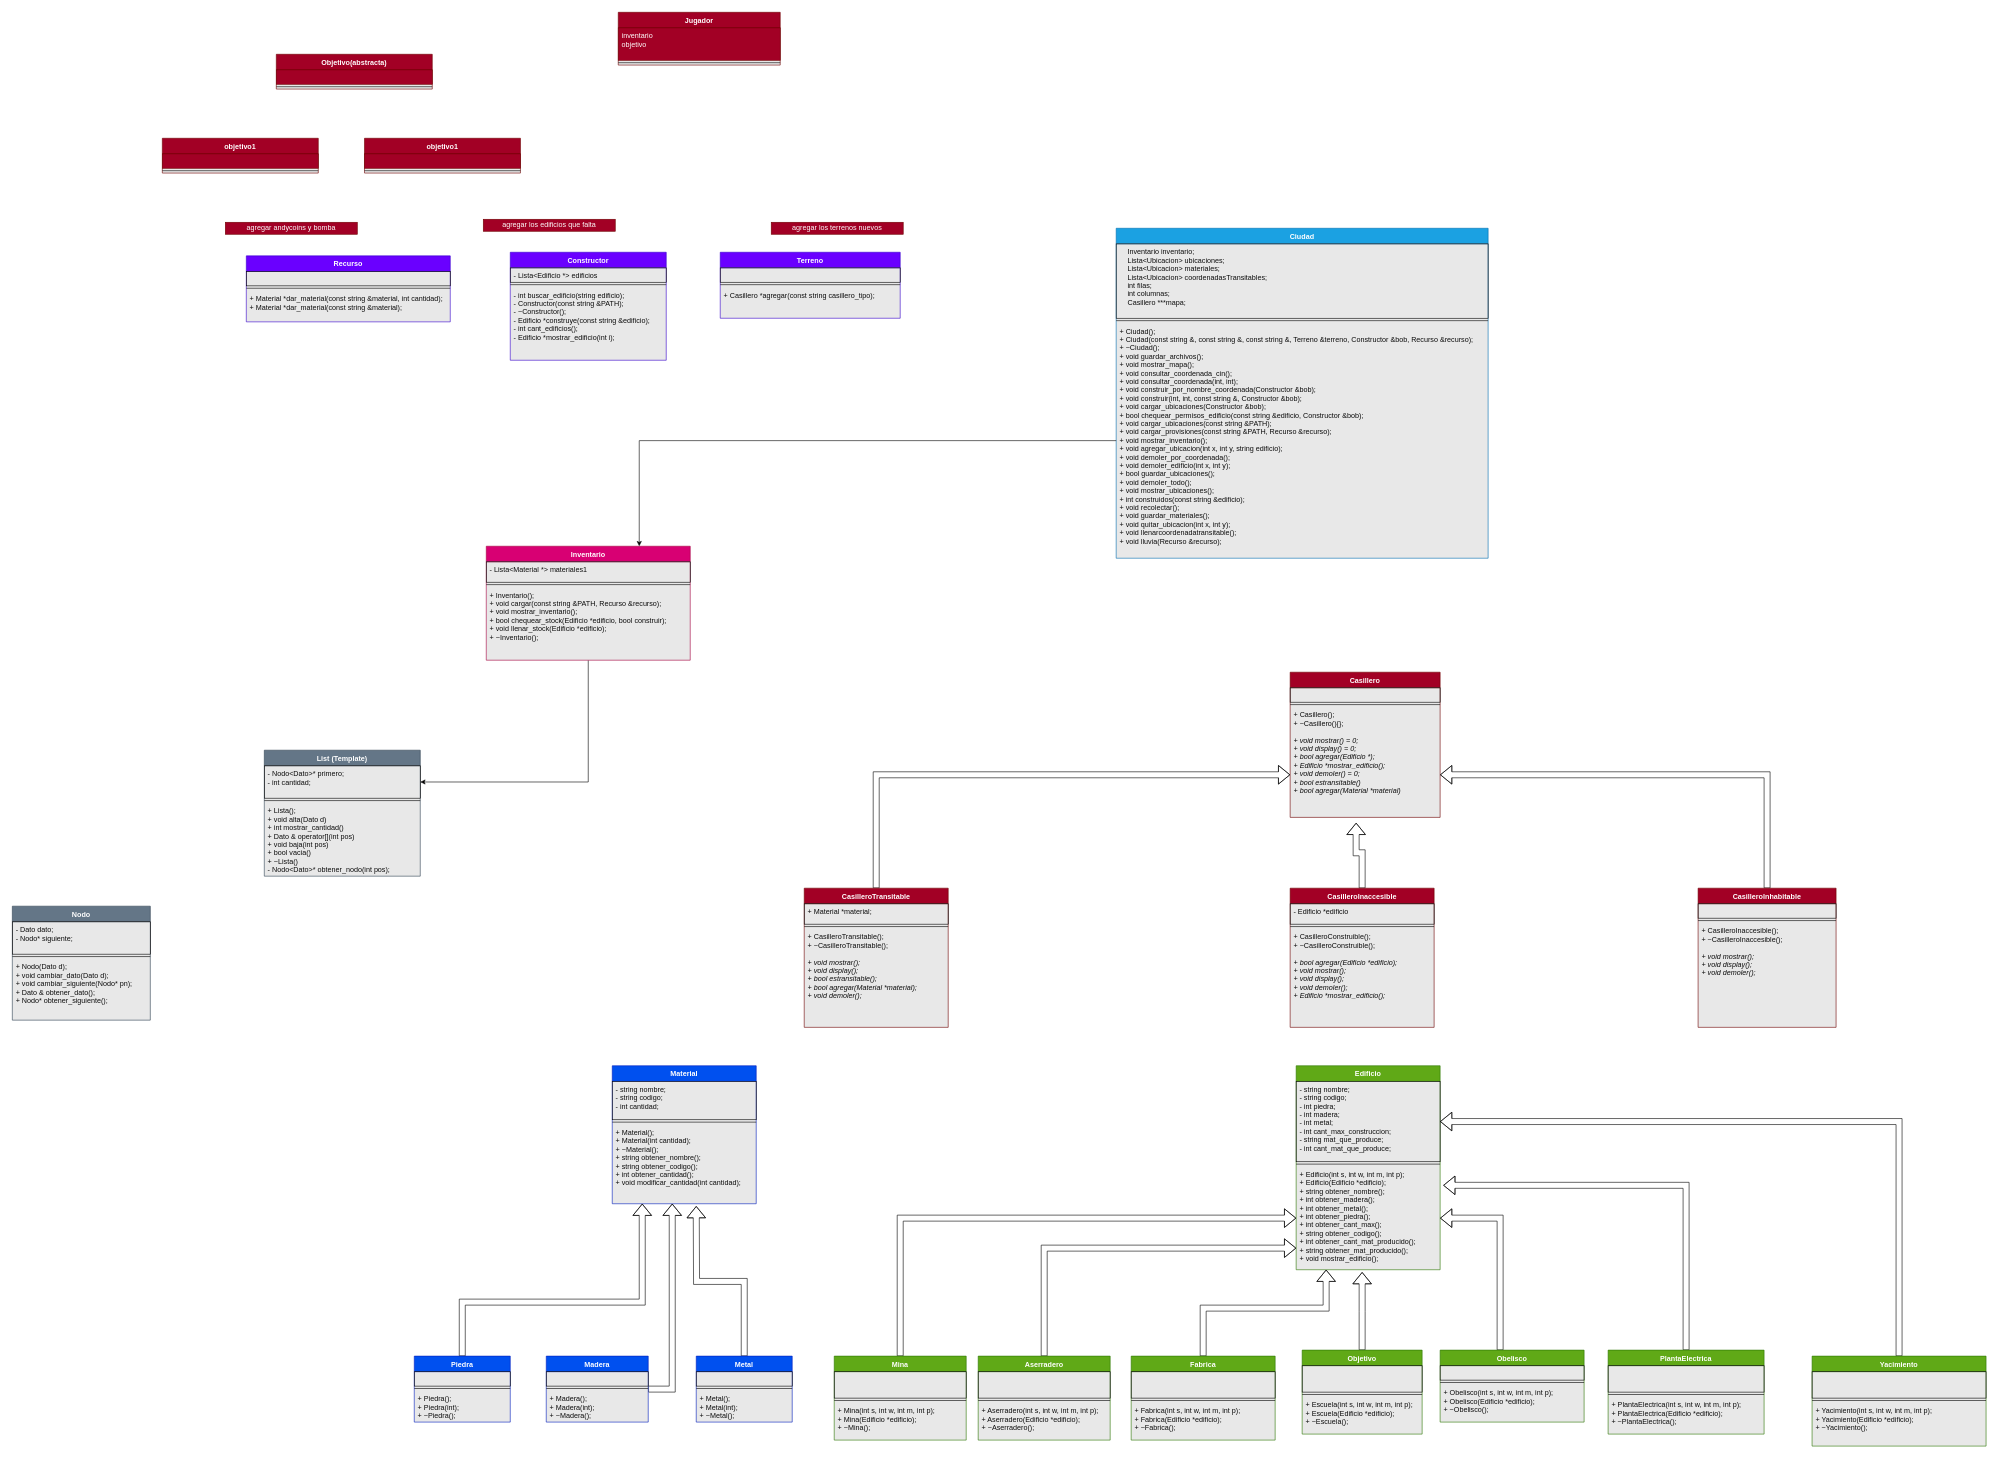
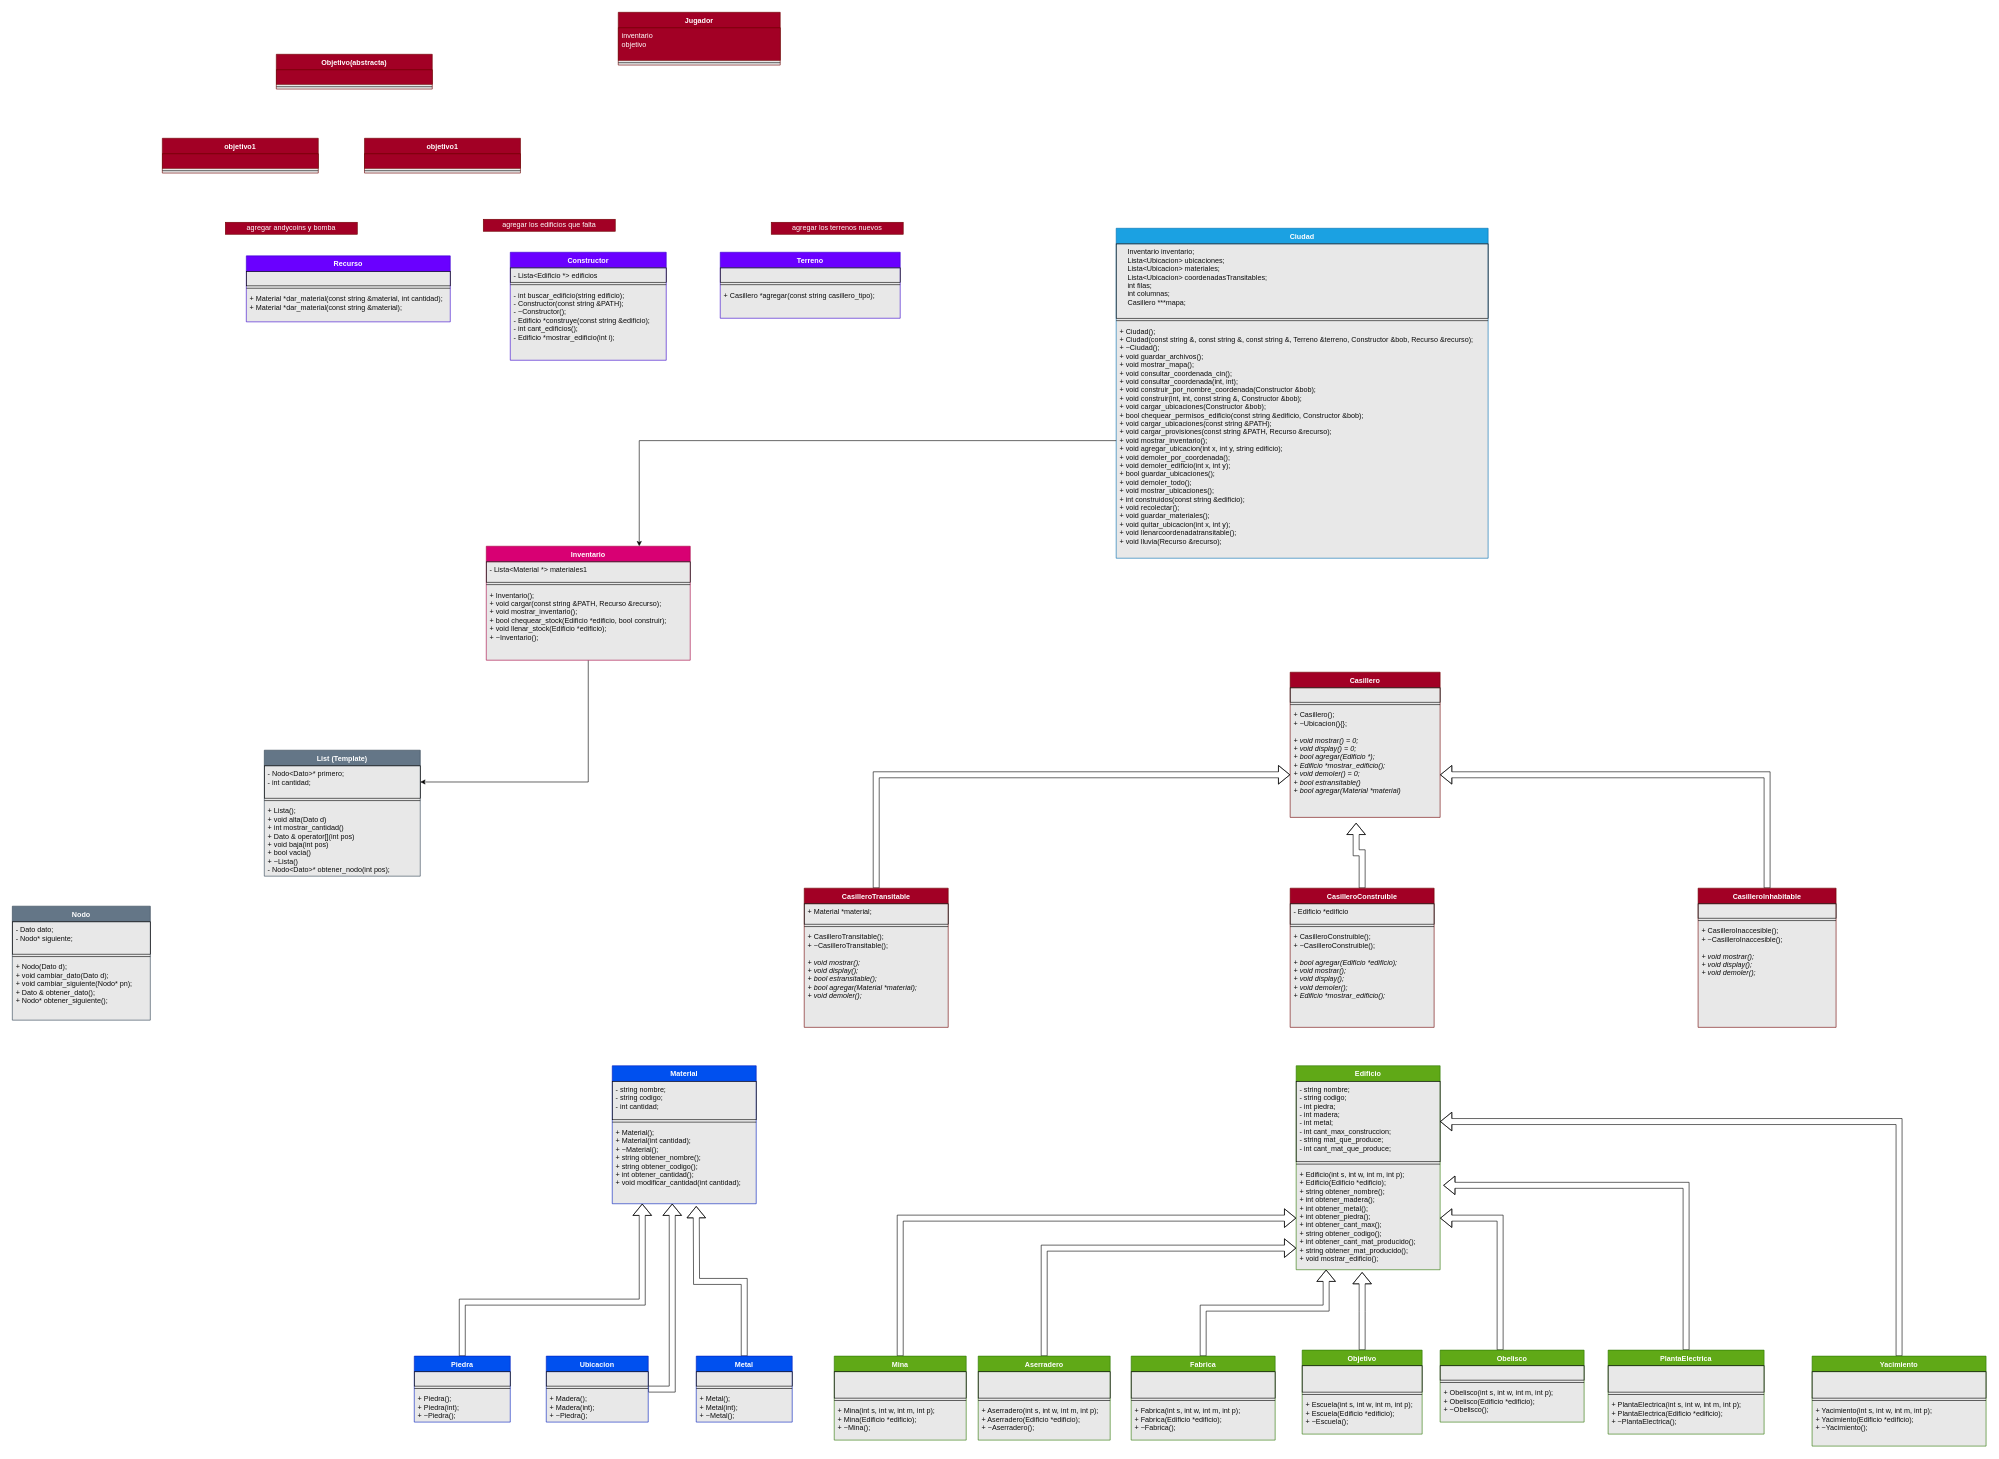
(1317, 715) -> (1317, 715)
(1362, 896) -> (1362, 896)
(597, 1364) -> (597, 1364)
(570, 1399) -> (570, 1399)
